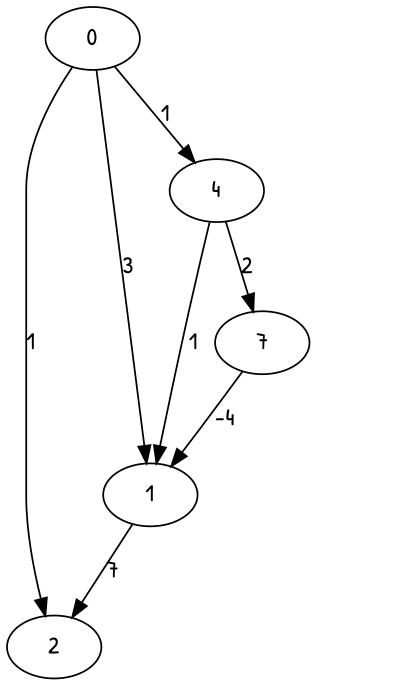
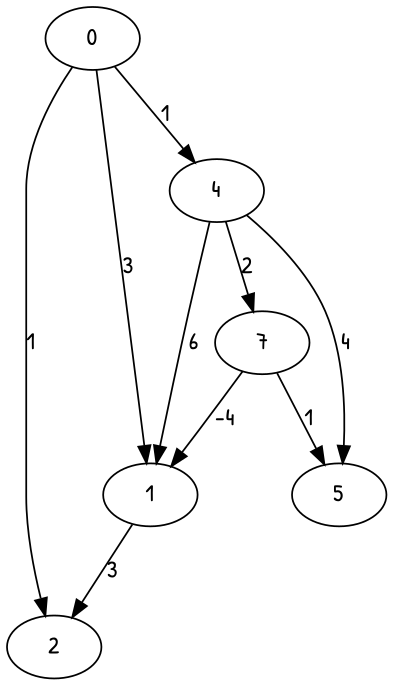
(194, 343) -> (194, 343)
none -> (339, 495)
(113, 571) -> (113, 571)
